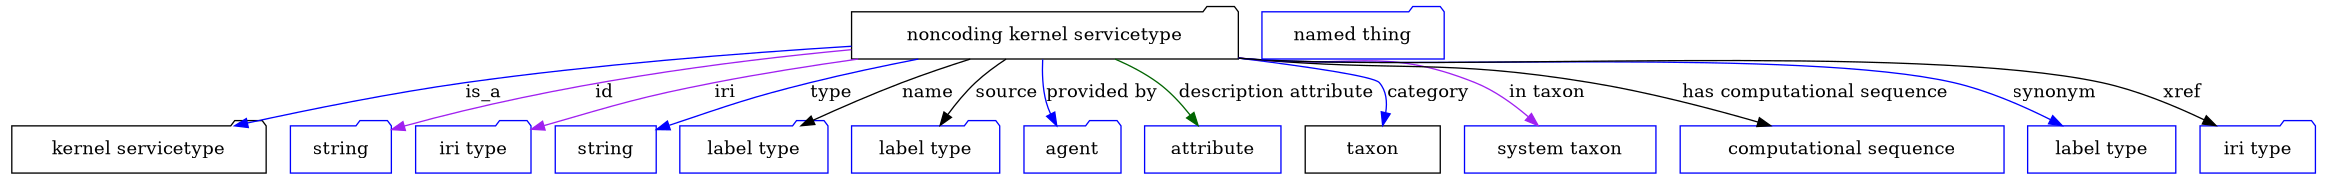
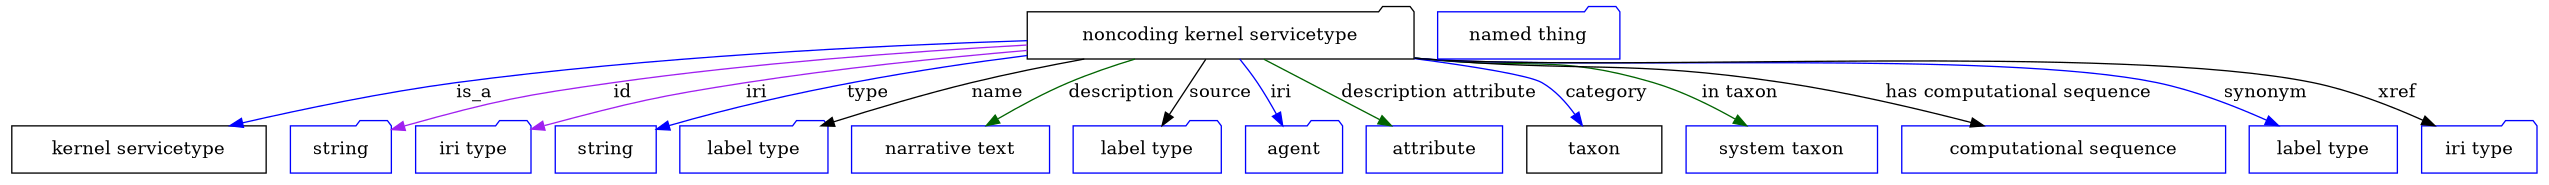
(1456, 76) -> (1628, 76)
(1102, 92) -> (1281, 92)
(139, 149) -> (139, 149)
none -> (951, 149)
